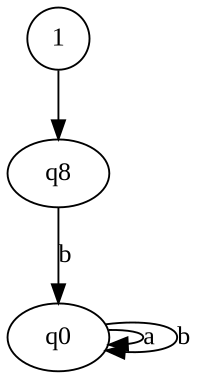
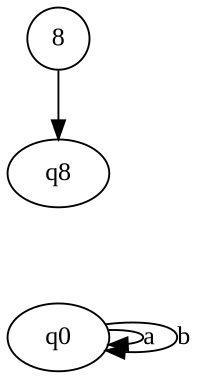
(58, 39) -> (58, 39)
(58, 246) -> none
